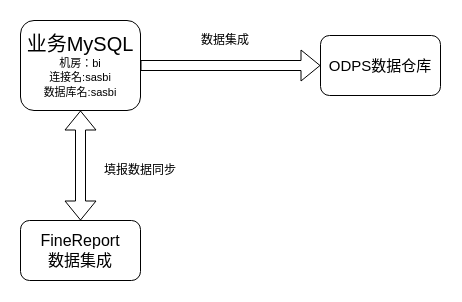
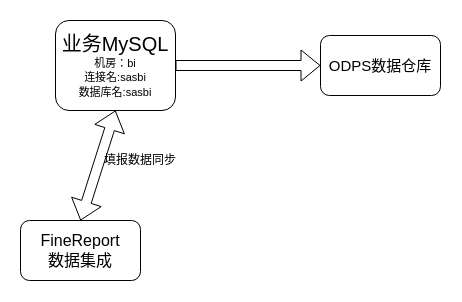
(226, 41) -> none
(81, 66) -> (116, 66)
(141, 171) -> (141, 161)
